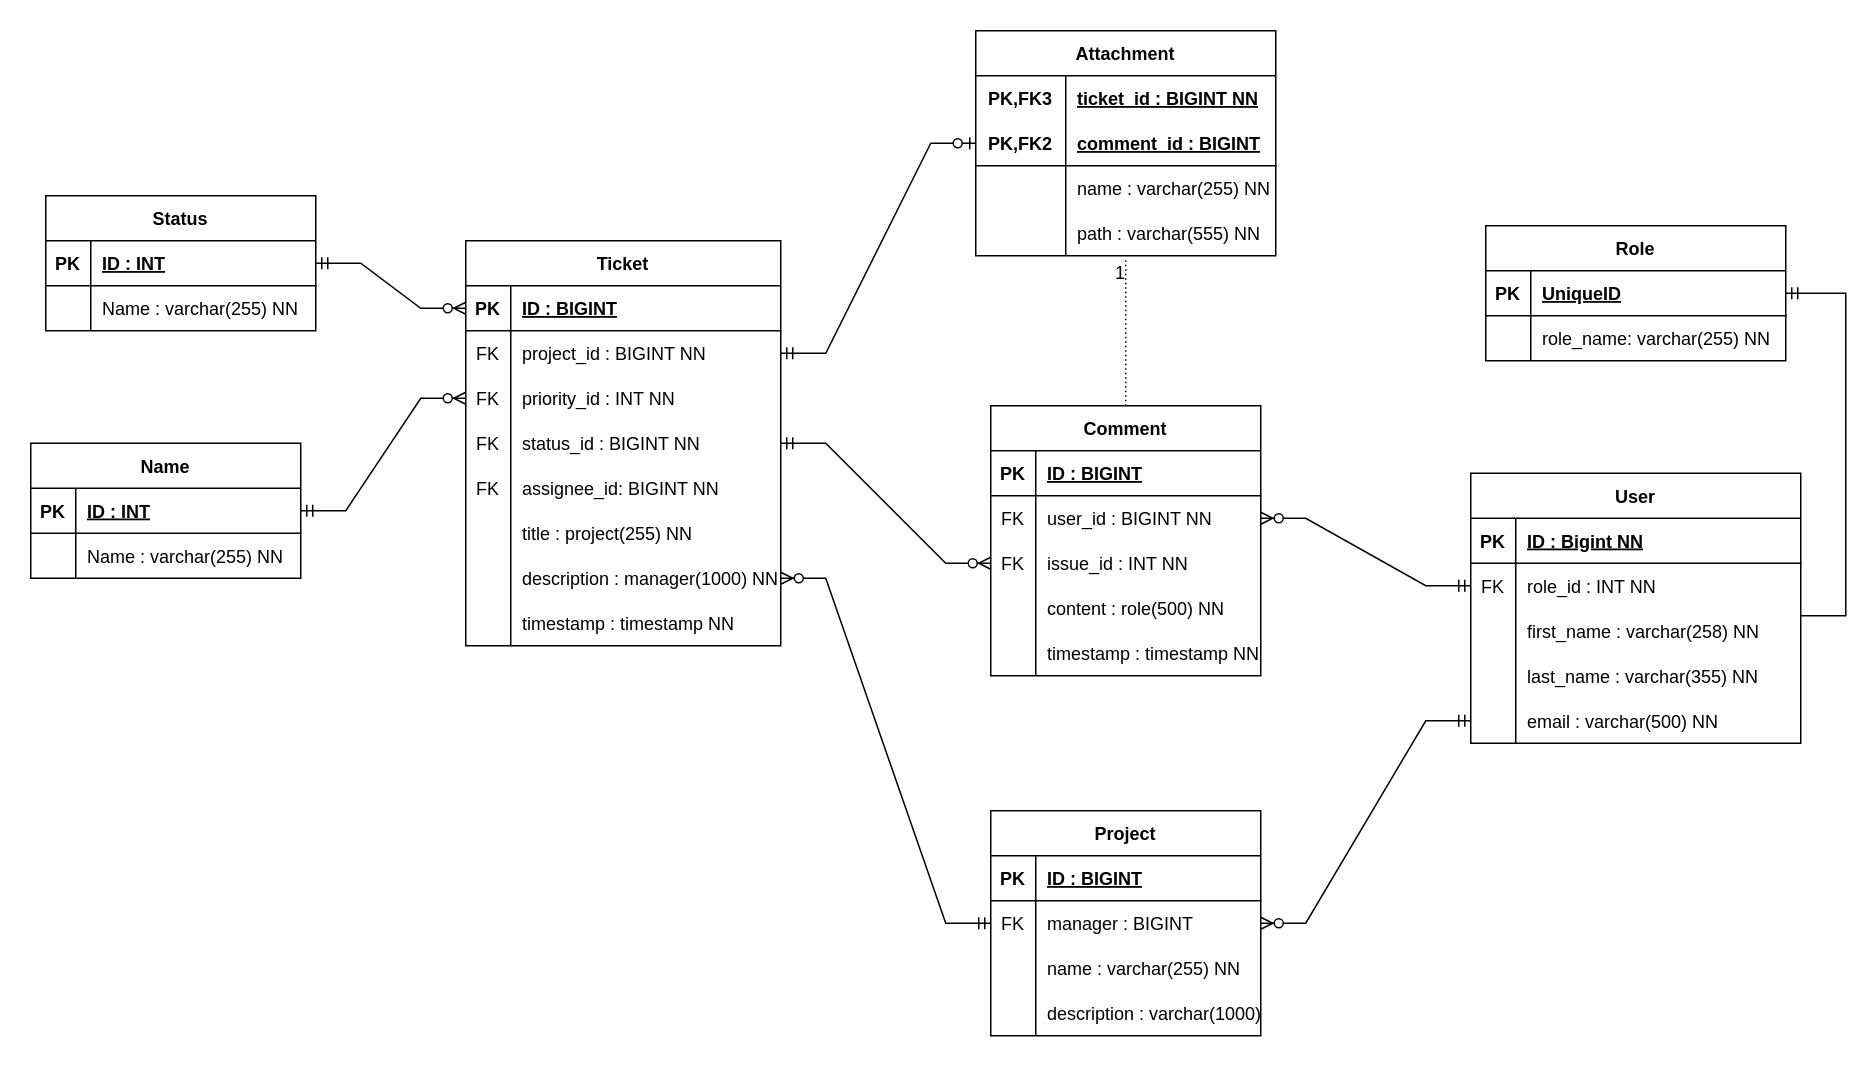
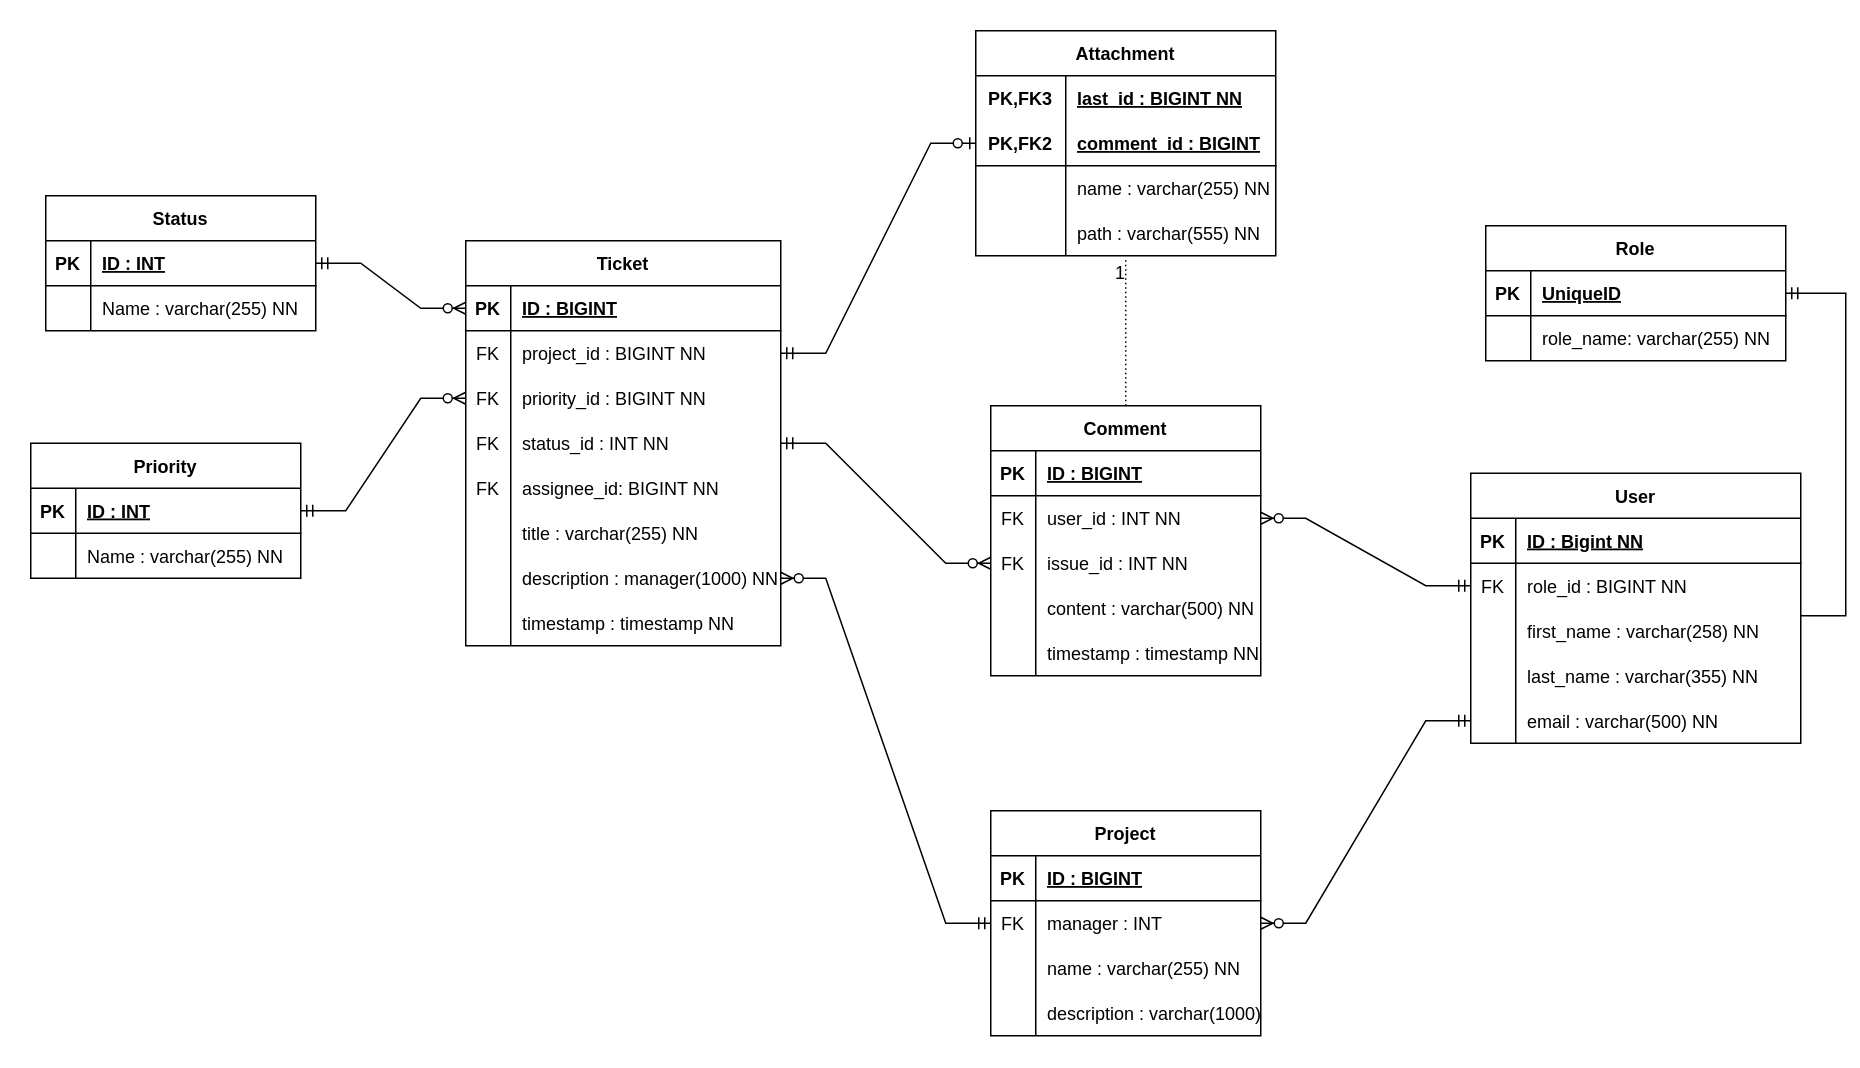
(1169, 99) -> (1159, 99)
(606, 399) -> (622, 399)
(616, 444) -> (601, 444)
(165, 467) -> (165, 467)
(1131, 519) -> (1116, 519)
(624, 534) -> (624, 534)
(1594, 587) -> (1609, 587)
(1146, 609) -> (1164, 609)
(1121, 924) -> (1106, 924)
